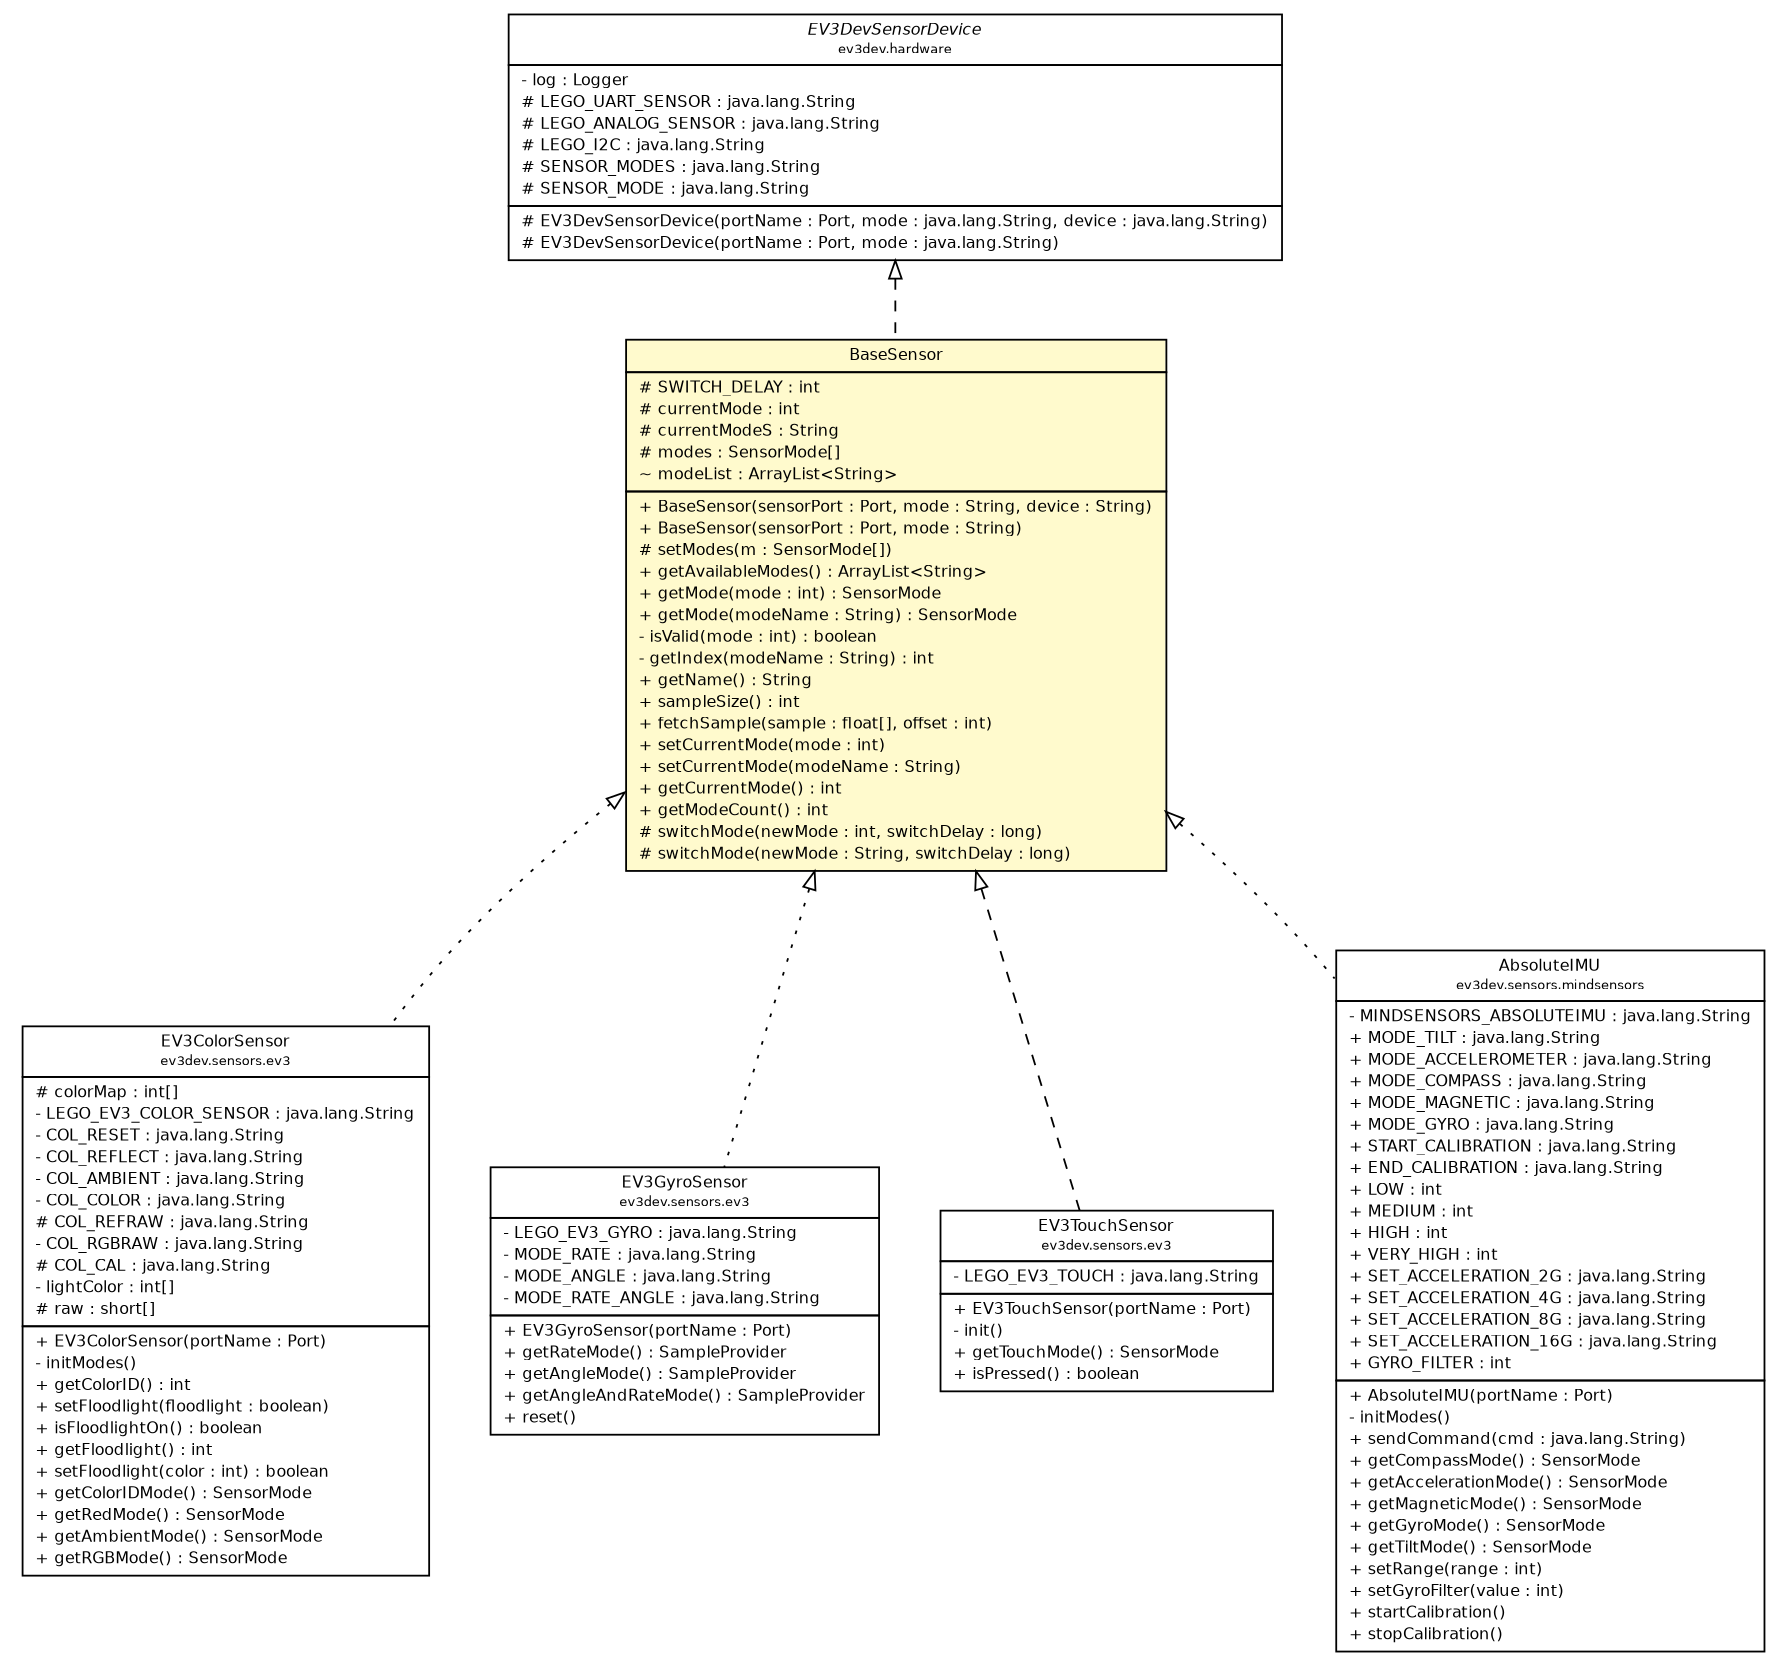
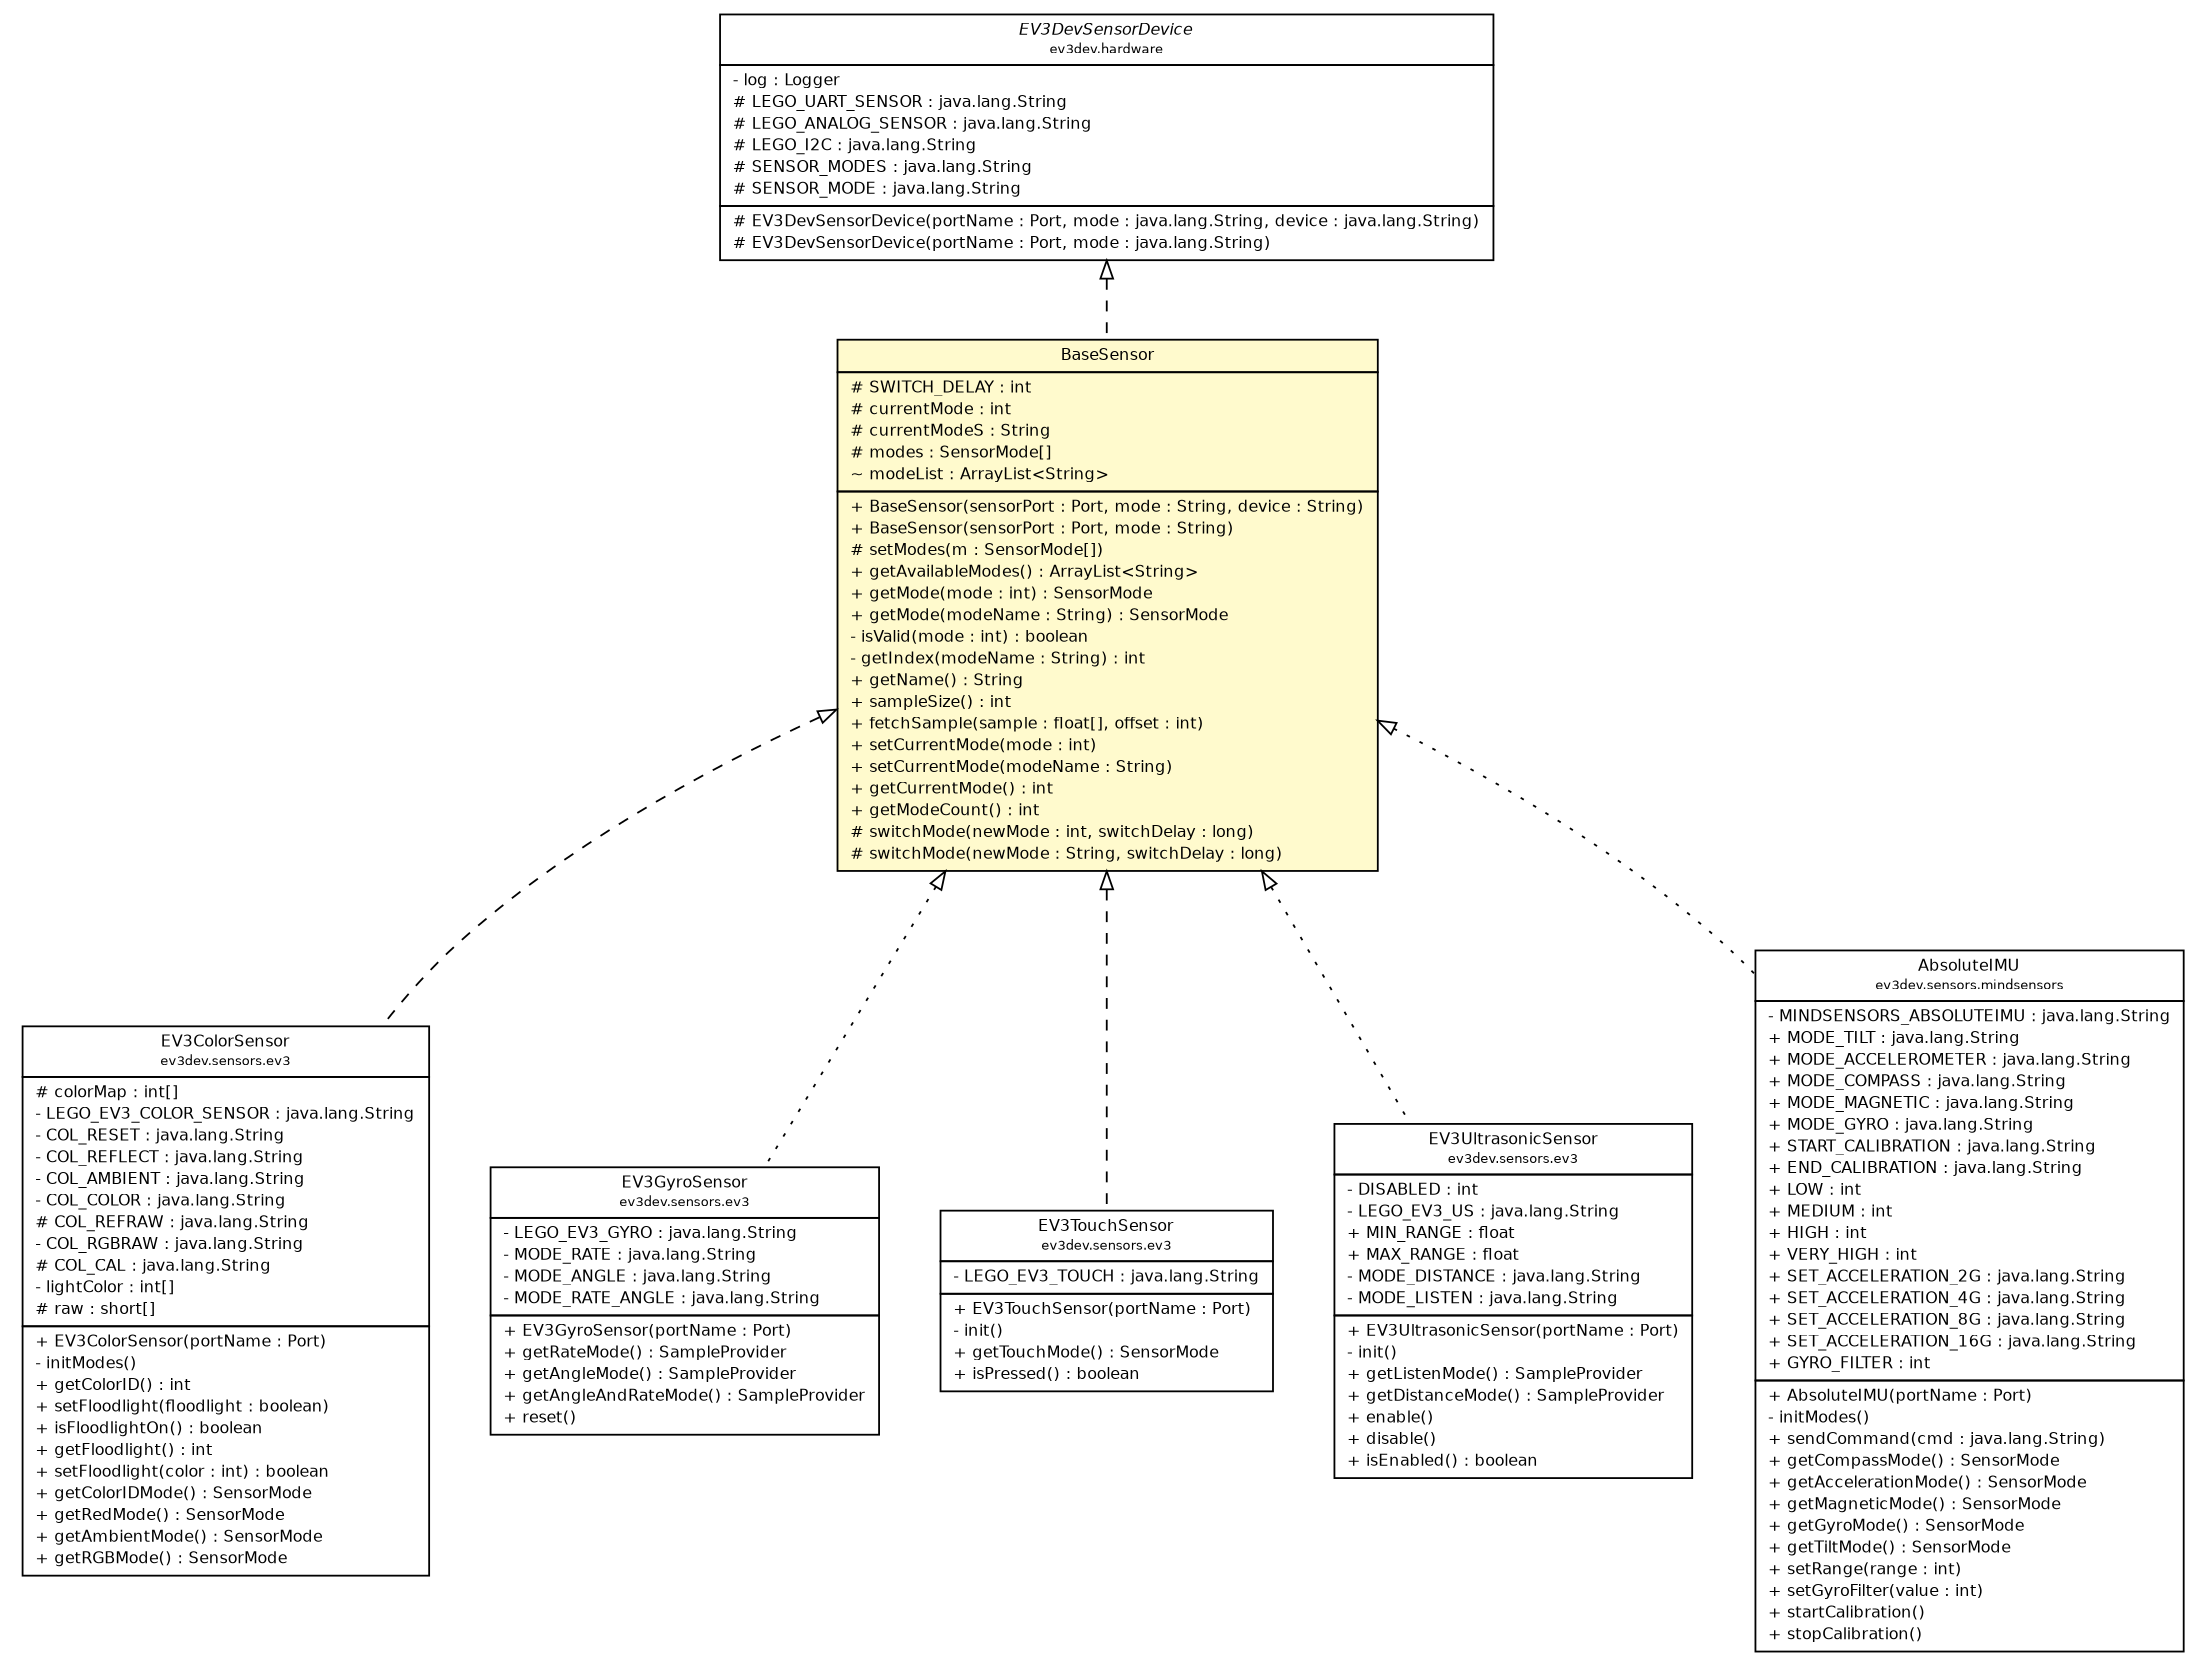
(493, 908) -> (583, 847)
none -> (1513, 1301)
